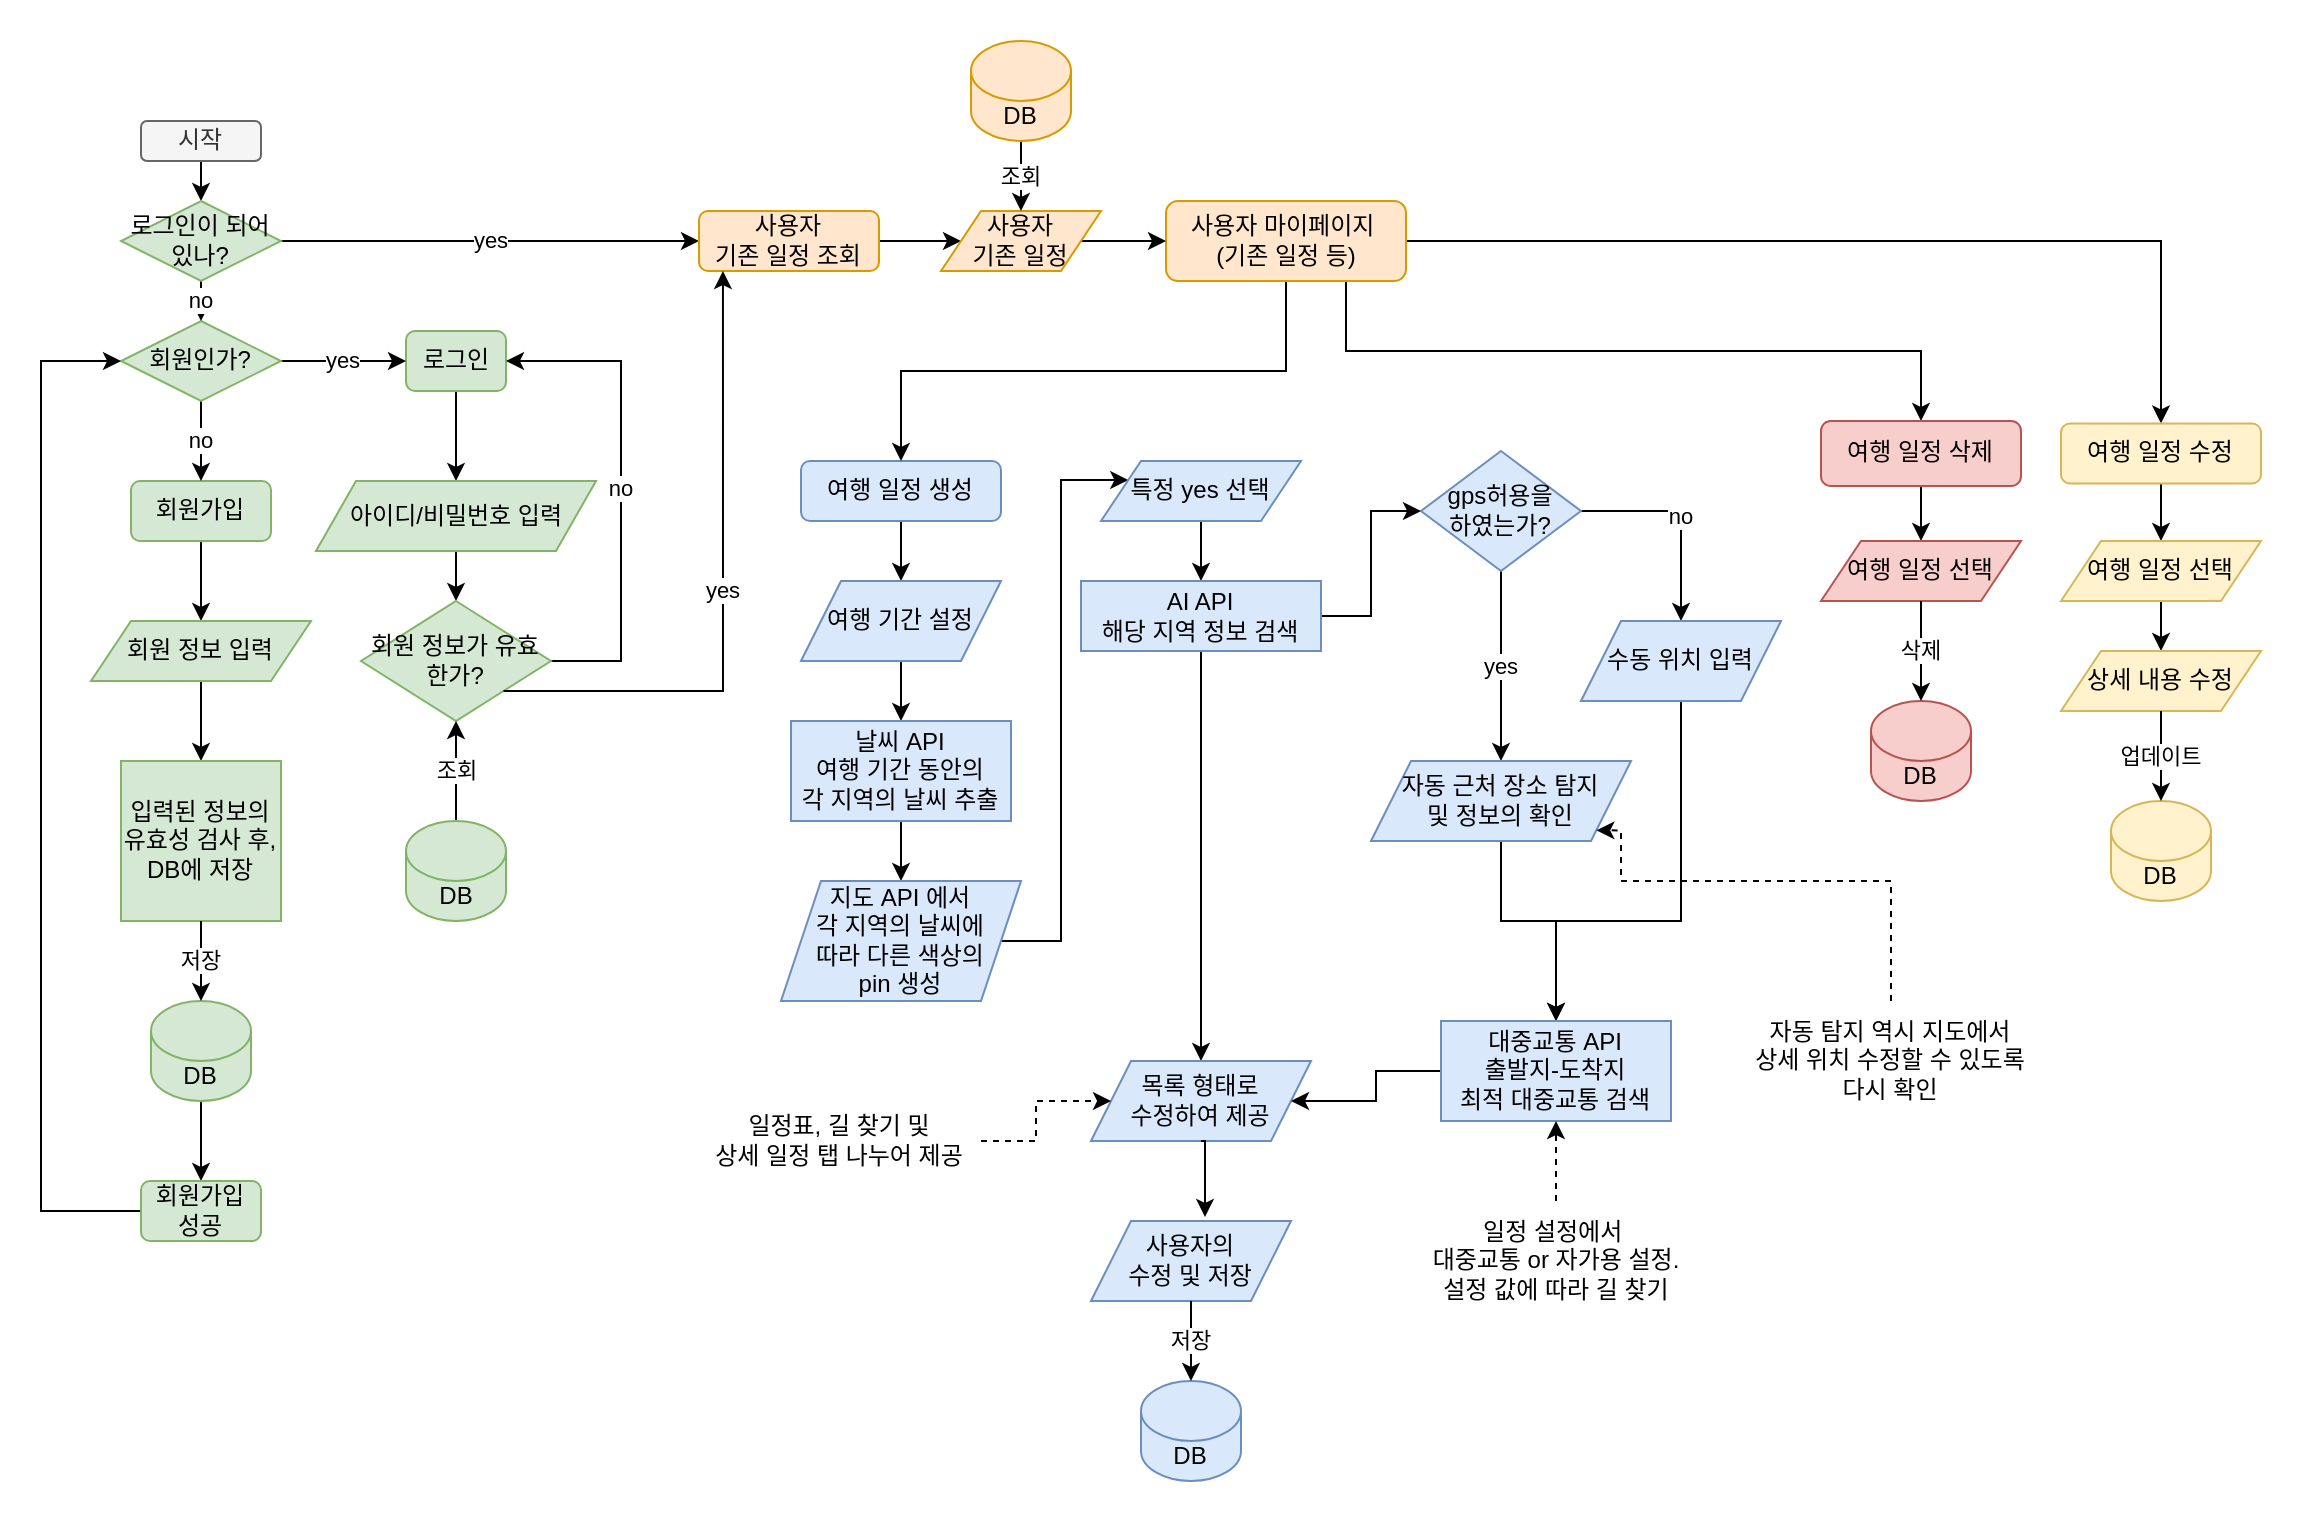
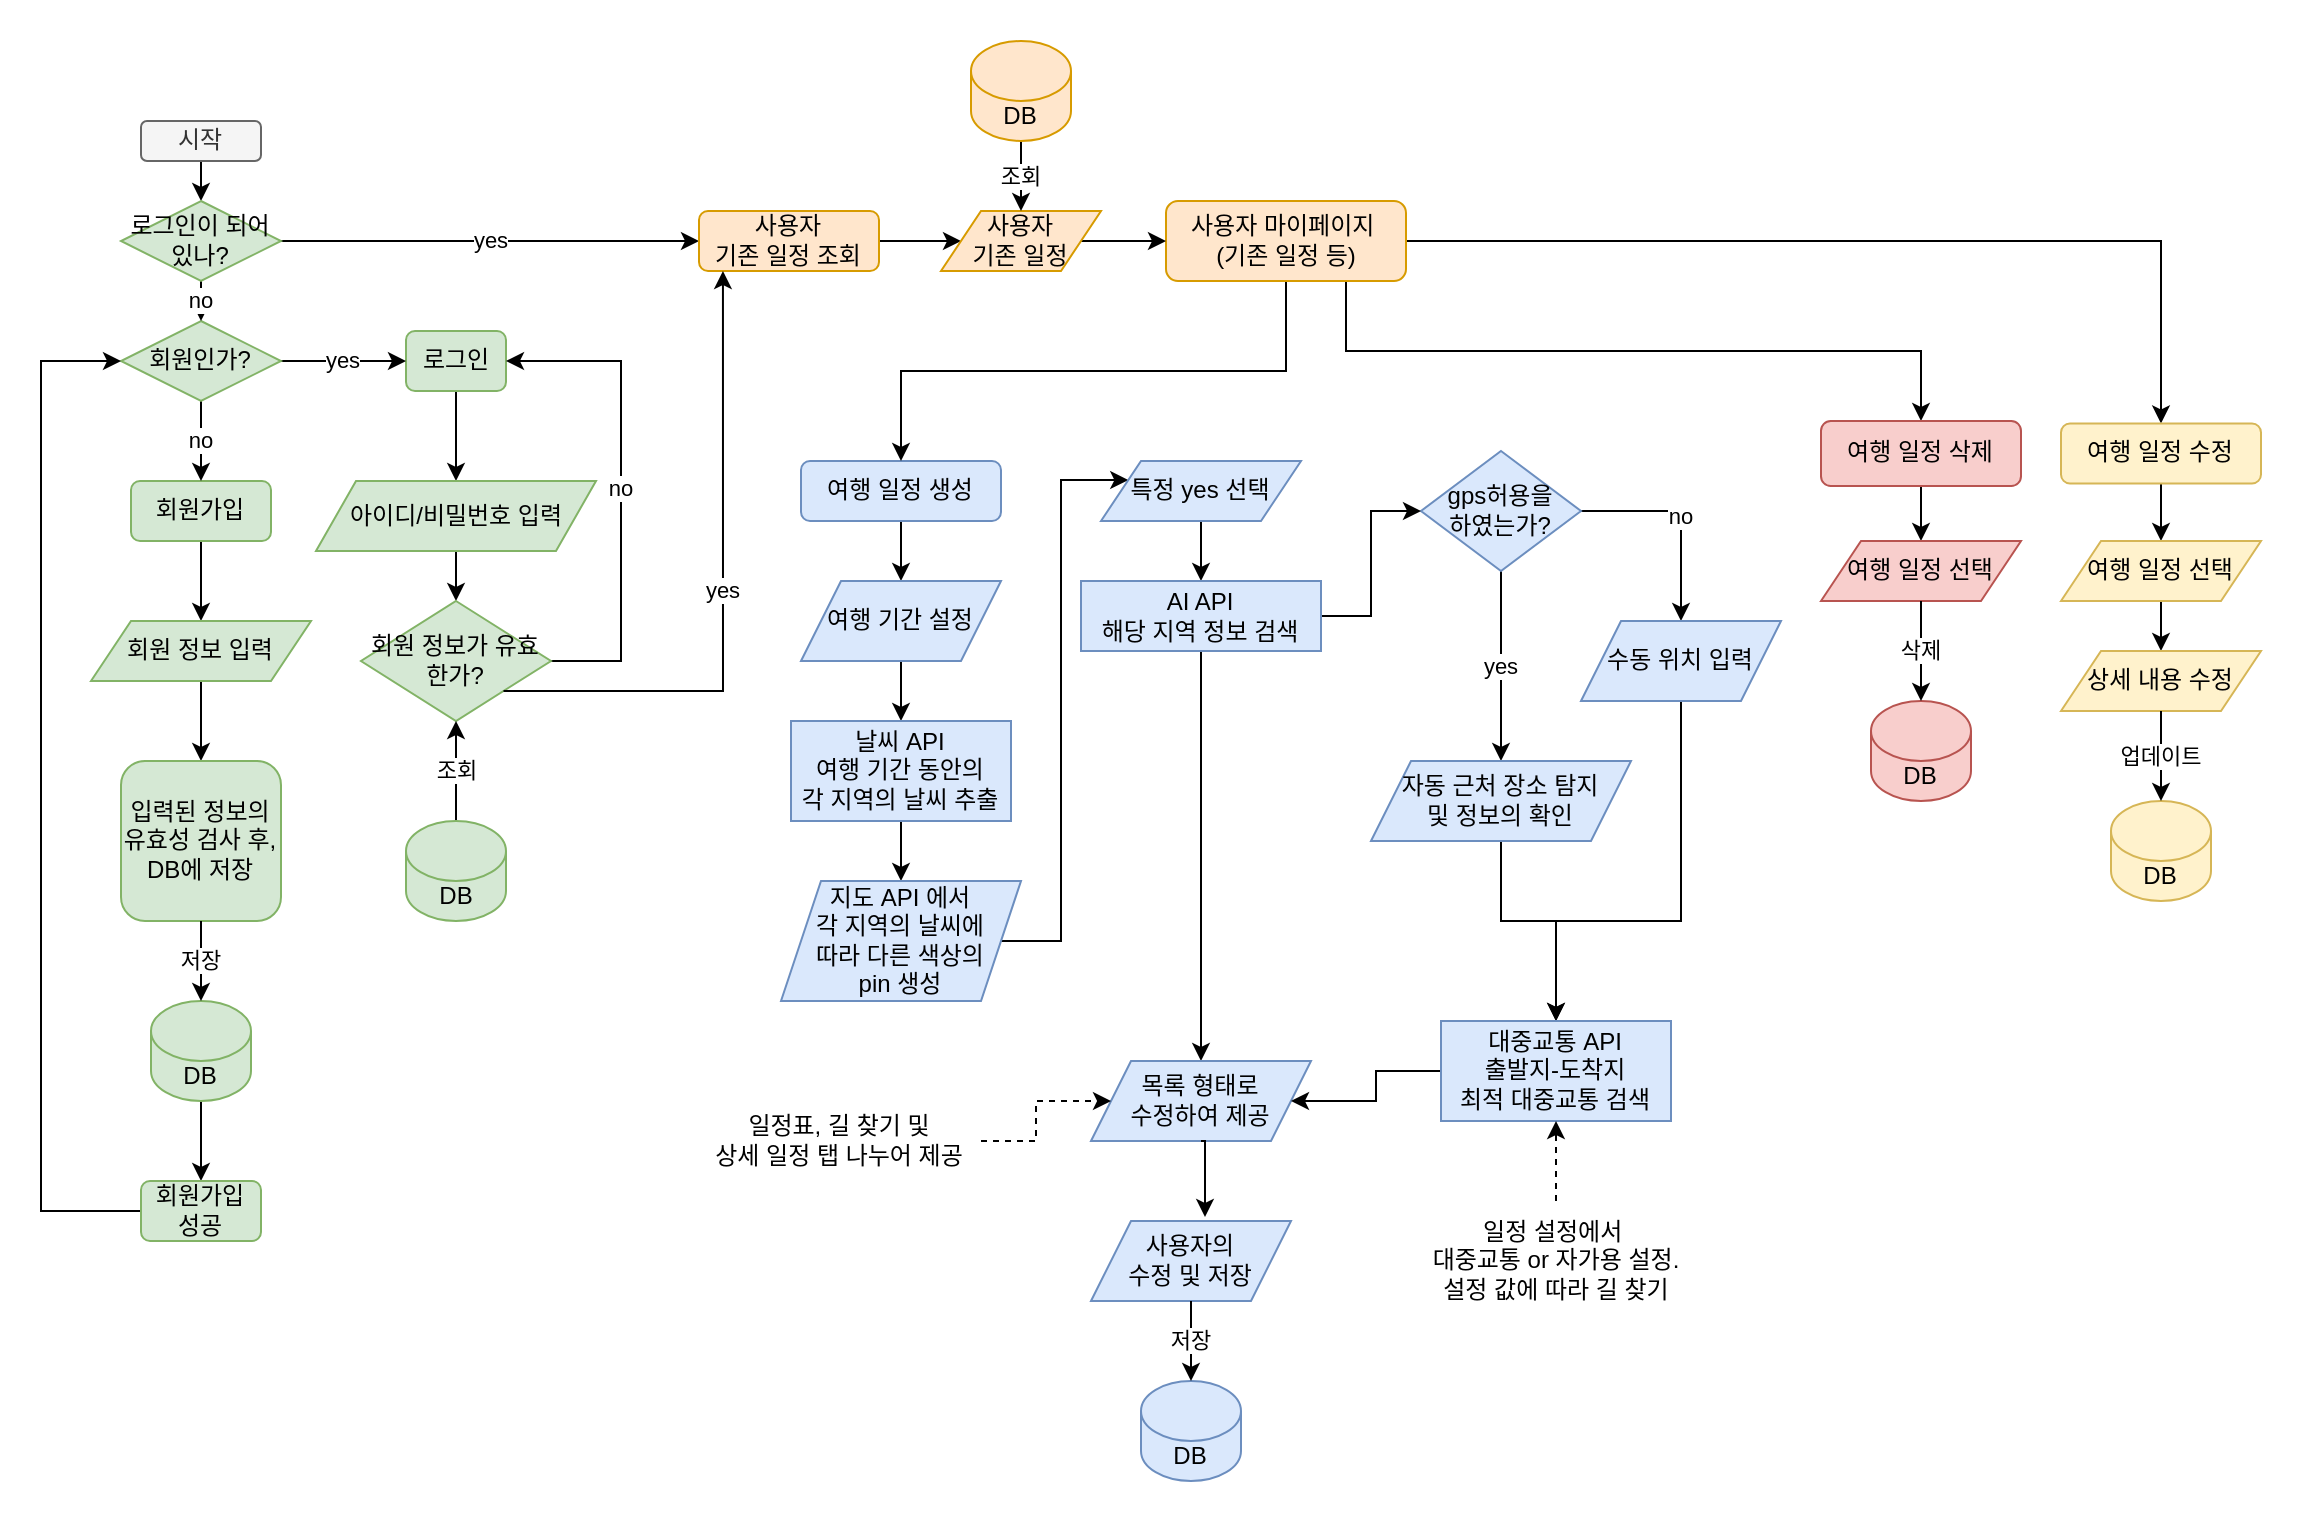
(201, 841) -> (201, 841)
(1848, 881) -> none
(1891, 1061) -> none
